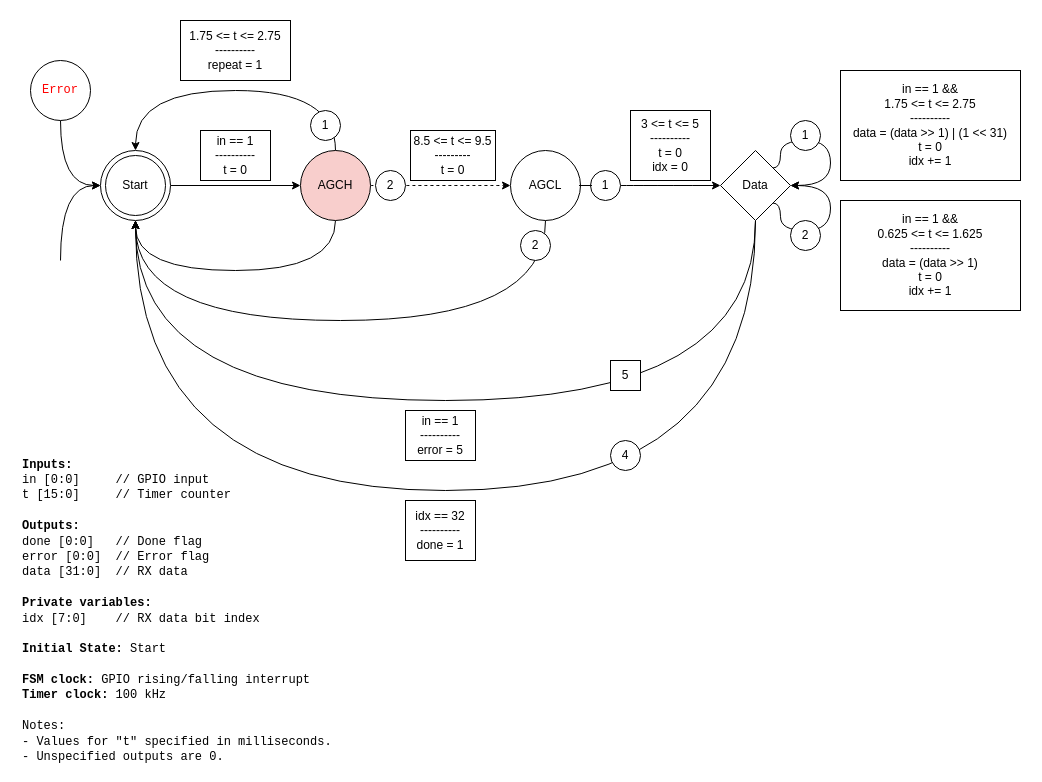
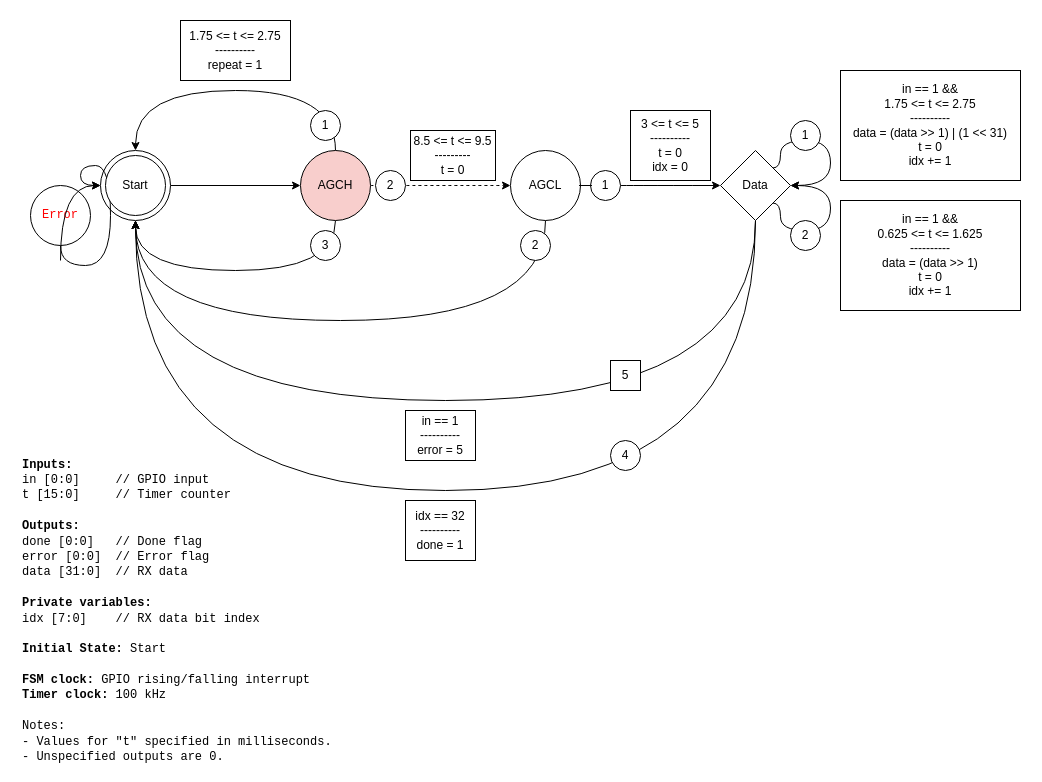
(61, 91) -> (61, 216)
(236, 156) -> none
none -> (326, 246)
